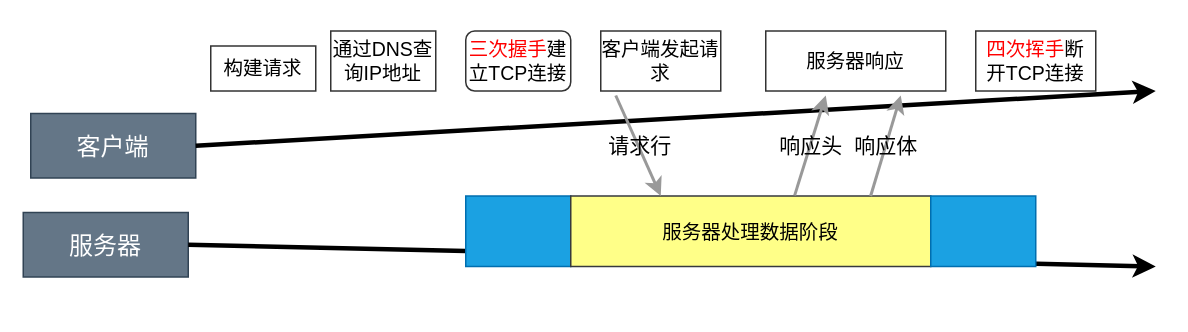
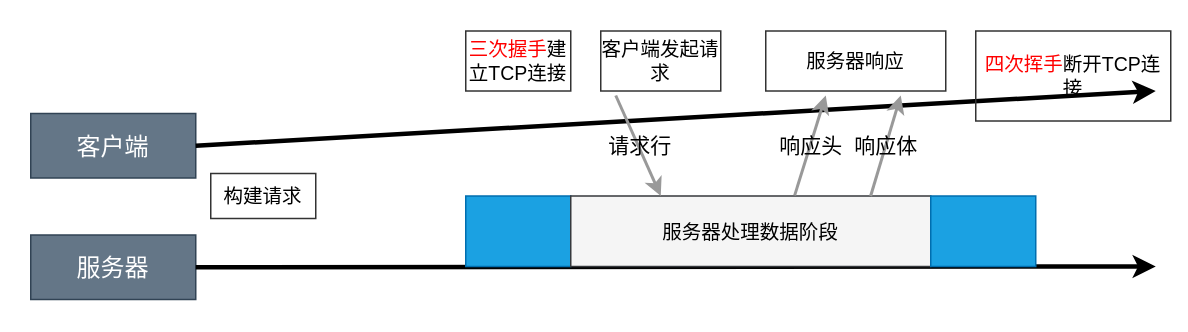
(383, 61) -> none
(518, 61) -> (518, 61)
(1036, 61) -> (1073, 76)
(263, 68) -> (263, 196)
(751, 231) -> (751, 231)
(106, 245) -> (113, 267)
